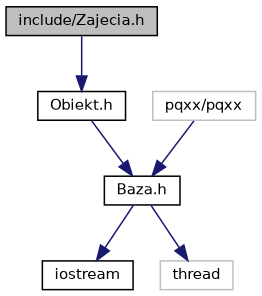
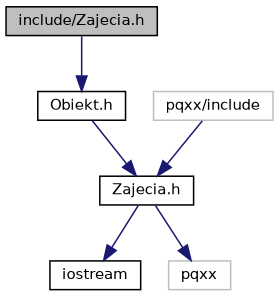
(204, 106) -> (213, 106)
(142, 191) -> (147, 191)
(197, 275) -> (200, 275)
